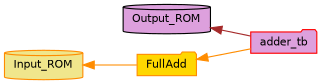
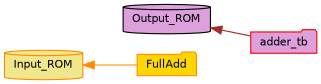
(229, 53) -> none
